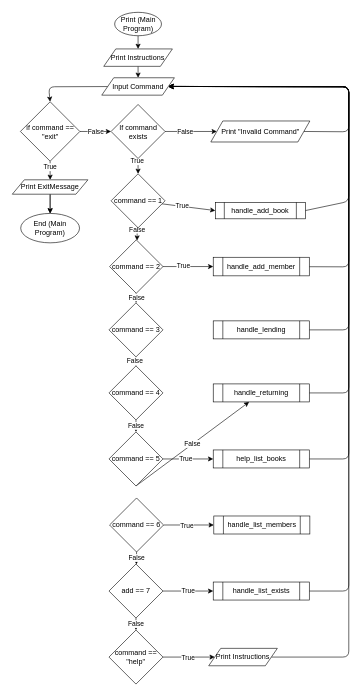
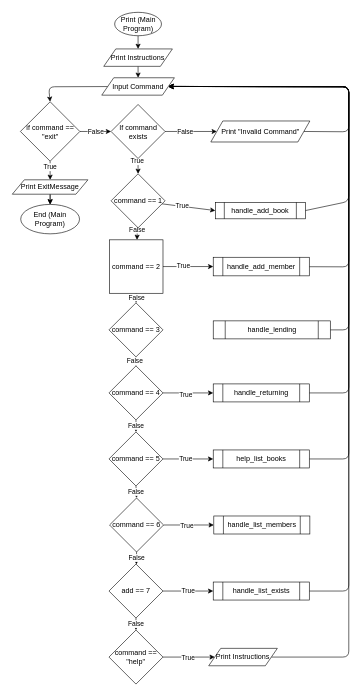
(50, 228) -> (50, 219)
(136, 266) -> (136, 266)
(261, 330) -> (272, 330)
none -> (185, 393)
(211, 430) -> (136, 490)
